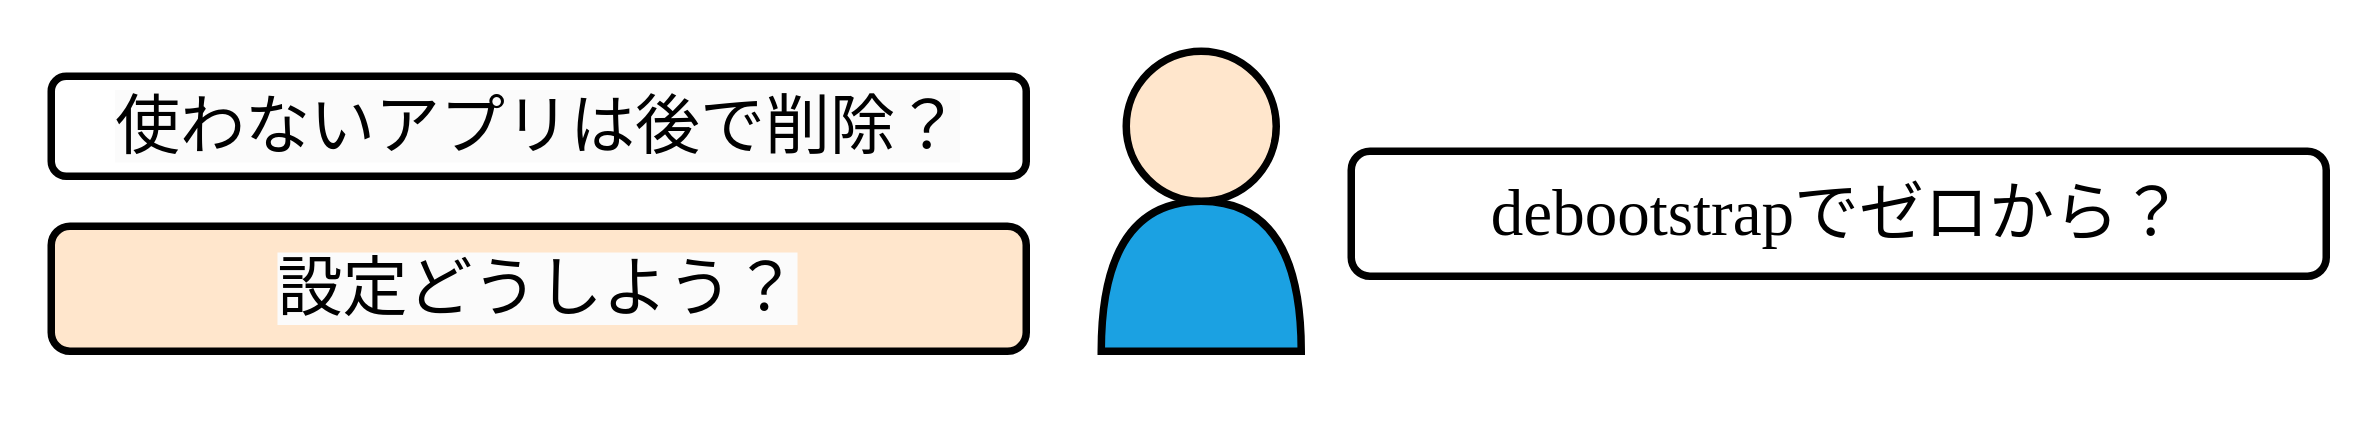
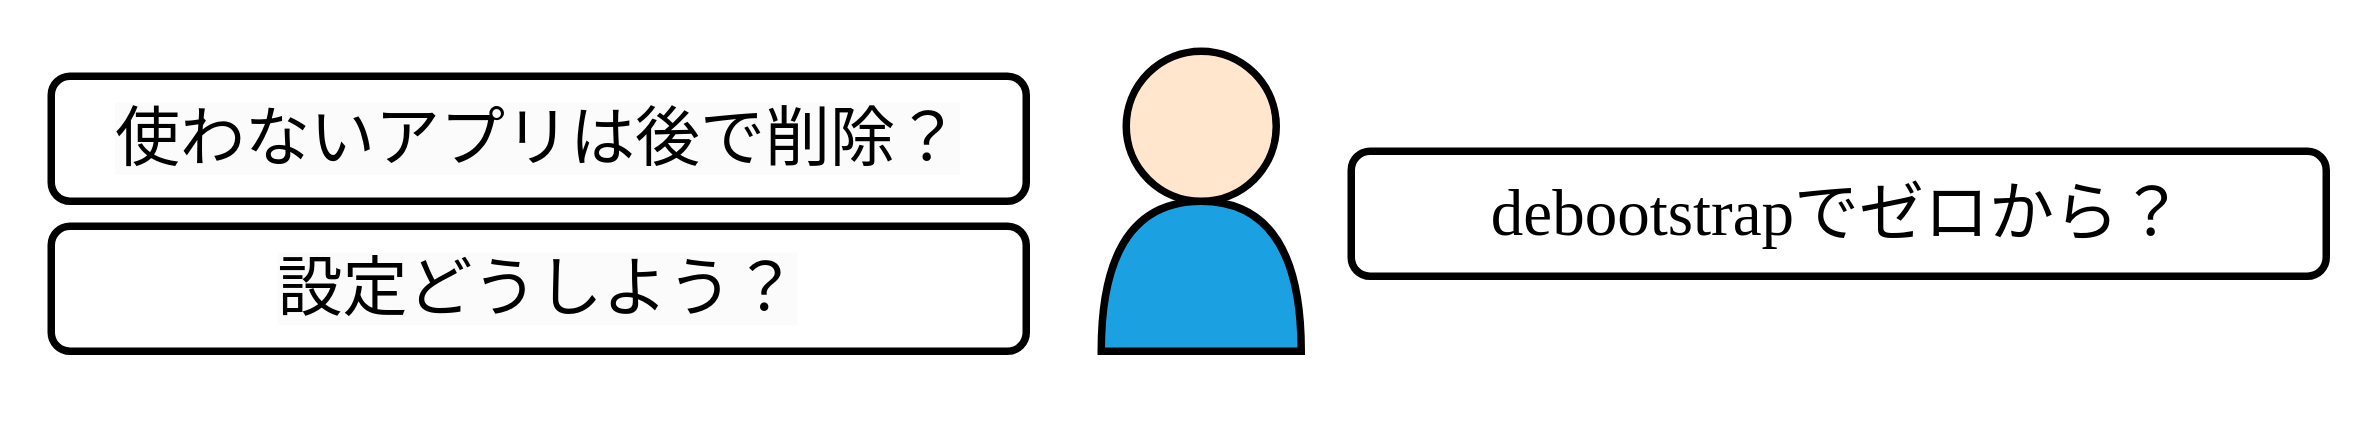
(539, 126) -> (539, 139)
(539, 289) -> (539, 289)
